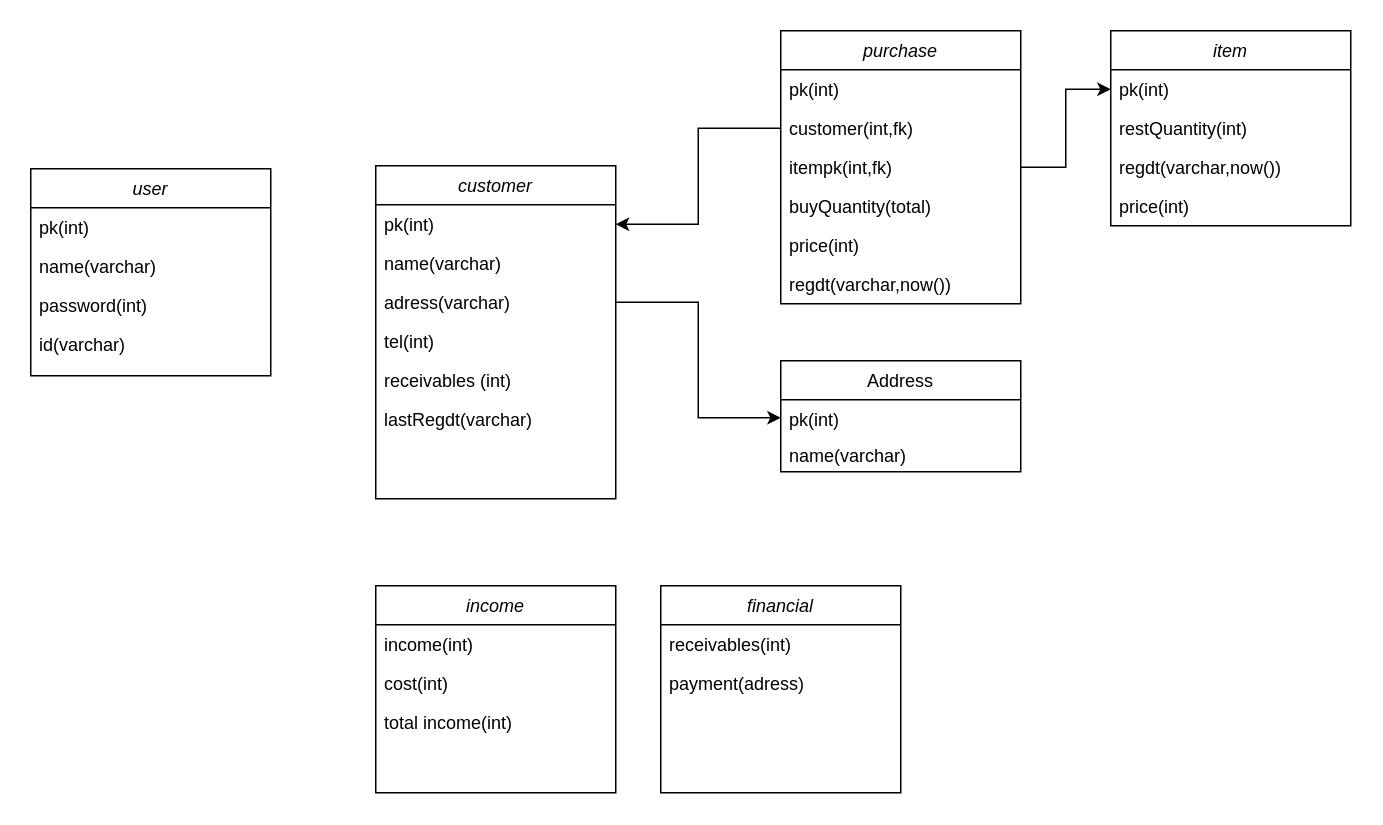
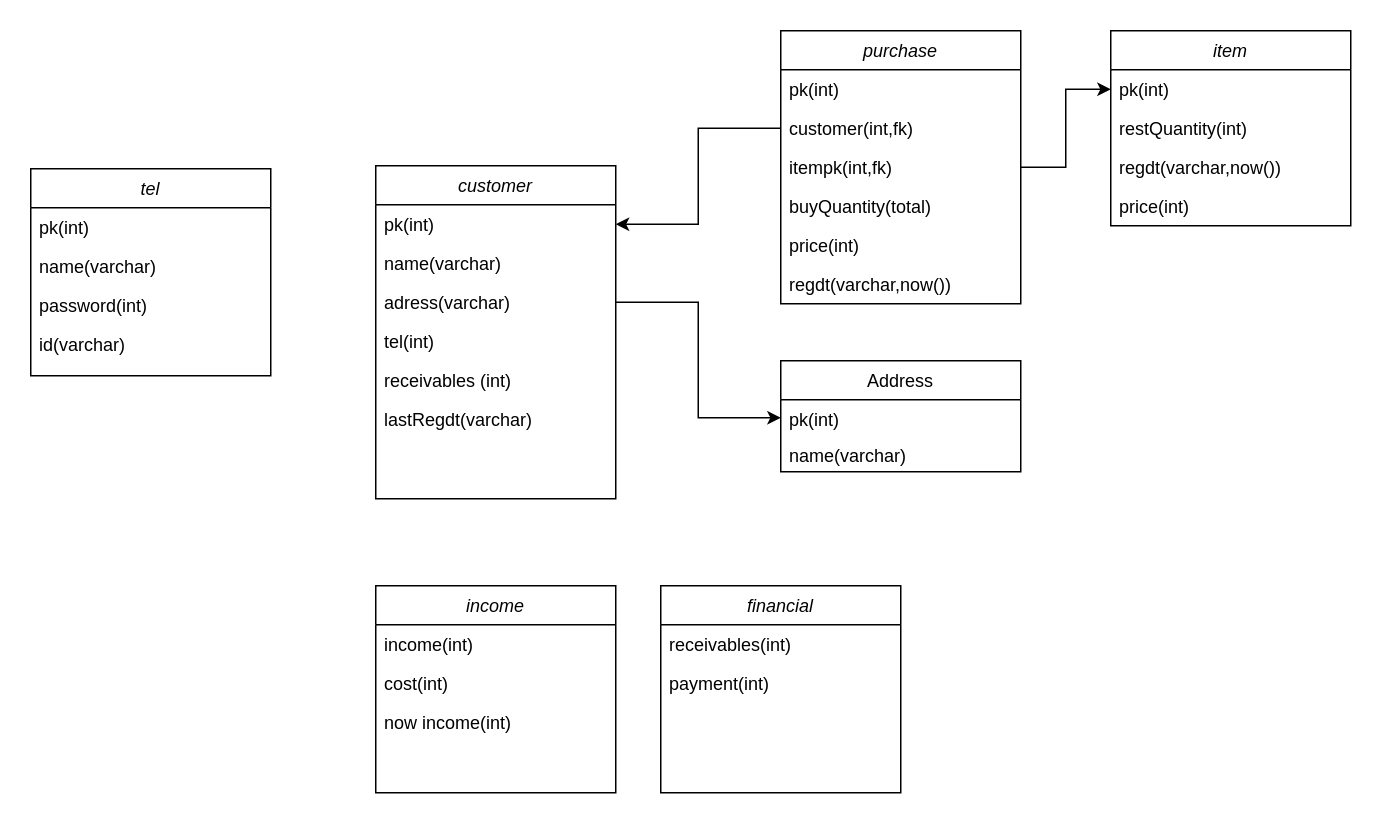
(150, 189) -> (150, 189)
(745, 684) -> (727, 684)
(460, 723) -> (453, 723)
